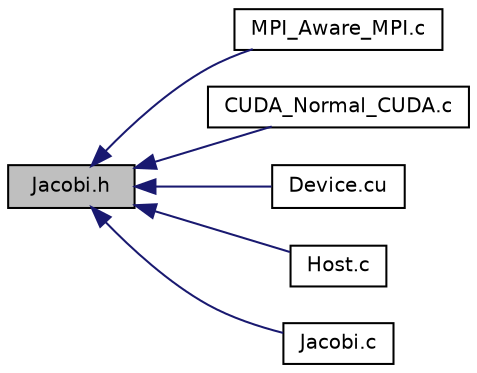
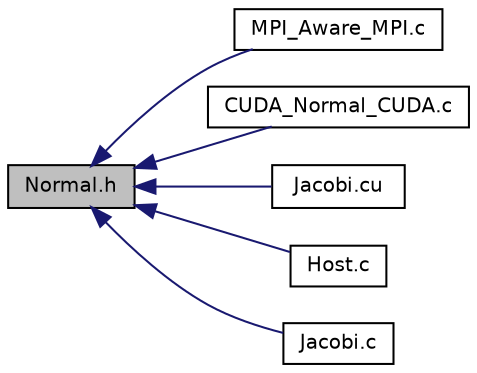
(71, 187) -> (71, 187)
(338, 187) -> (338, 187)
